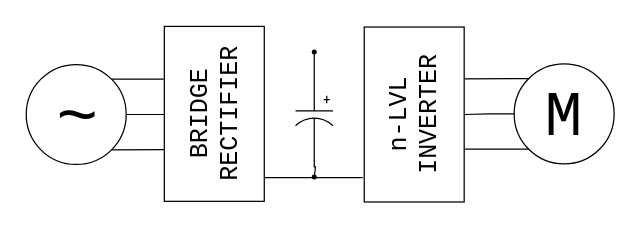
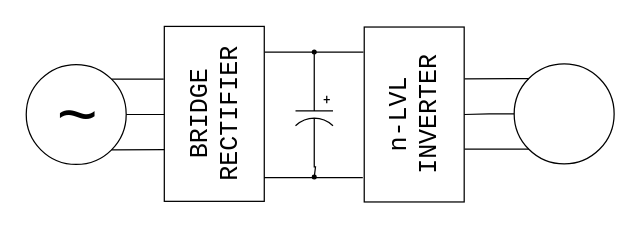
none -> (313, 52)
(571, 112) -> none
